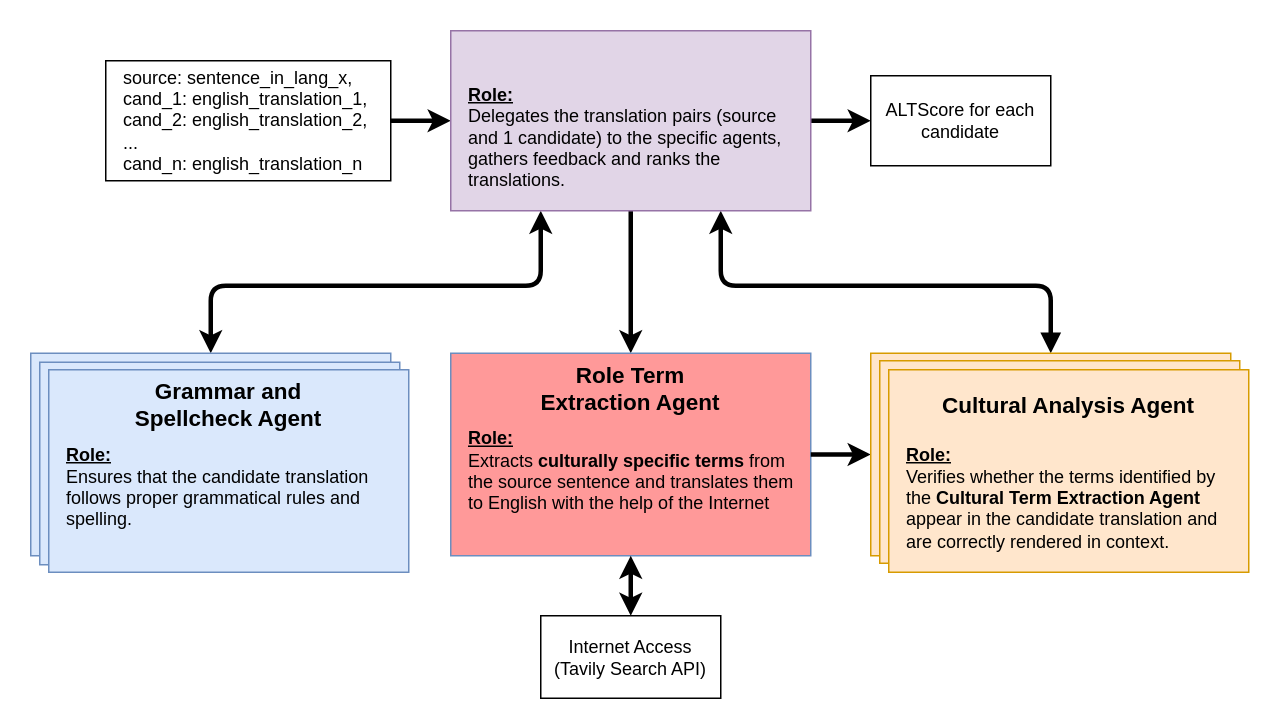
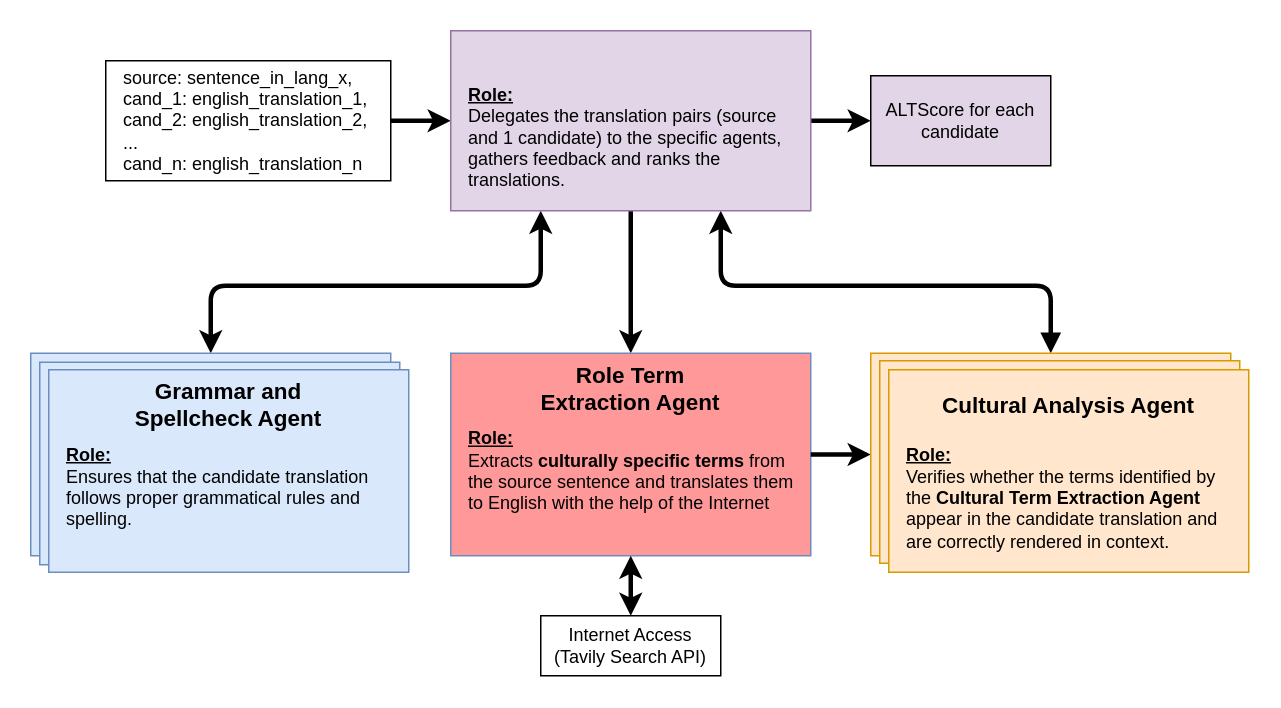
(961, 121) -> (961, 121)
(631, 657) -> (631, 646)
